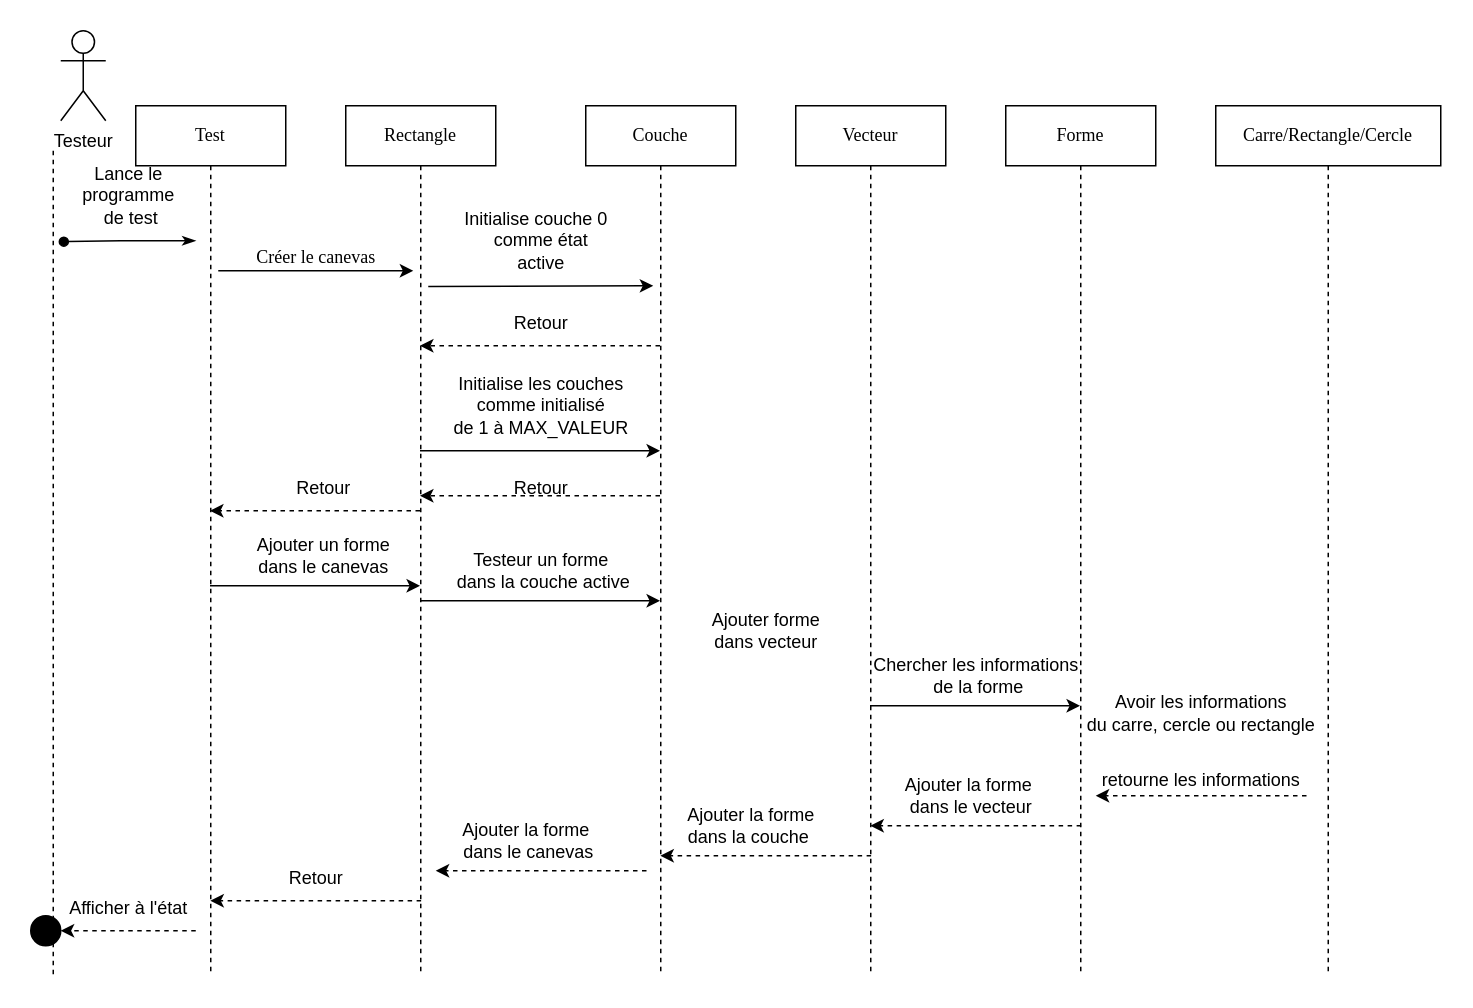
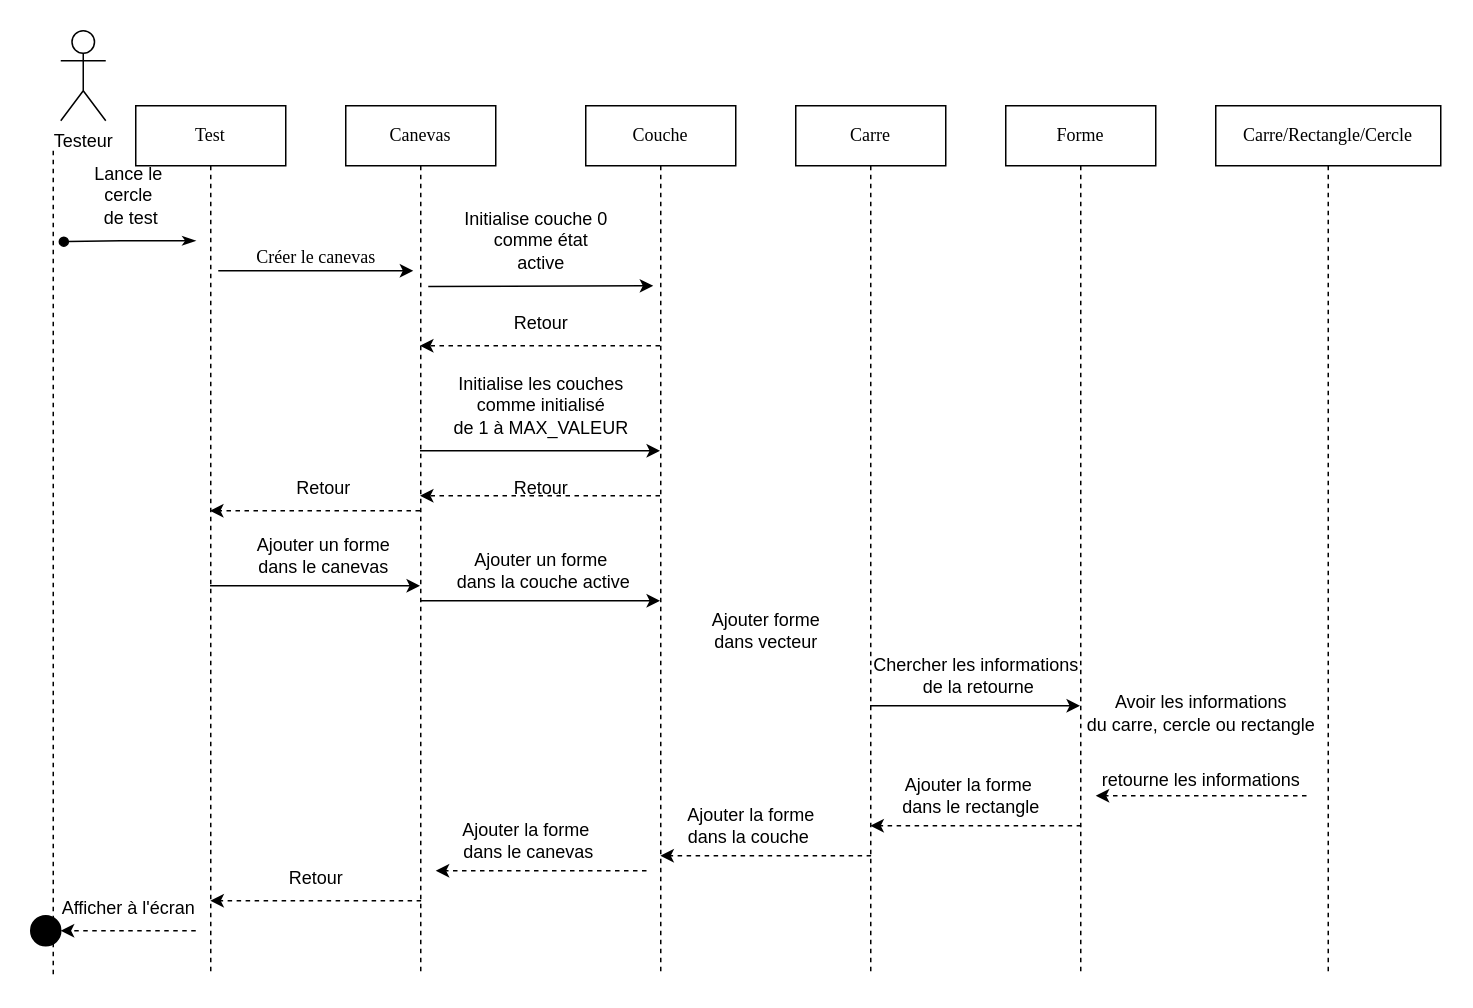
(421, 136) -> (421, 136)
(871, 136) -> (871, 136)
(129, 196) -> (129, 196)
(542, 571) -> (542, 571)
(977, 676) -> (977, 676)
(969, 796) -> (969, 796)
(129, 908) -> (129, 908)
